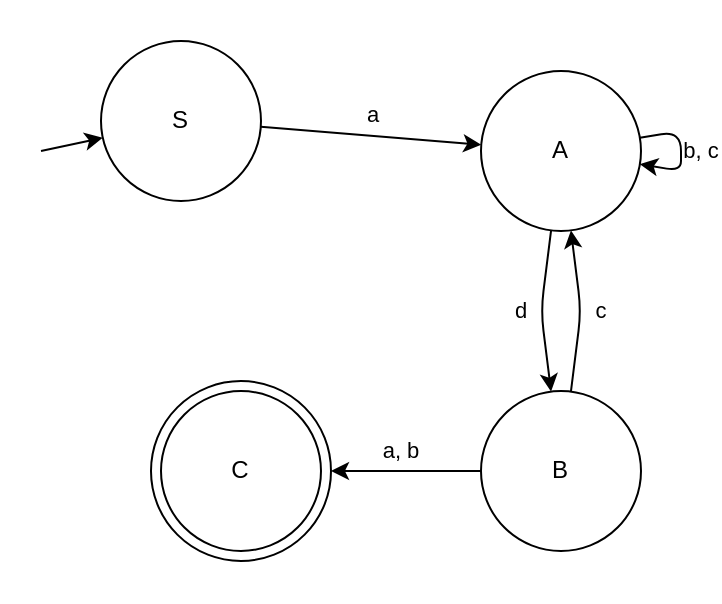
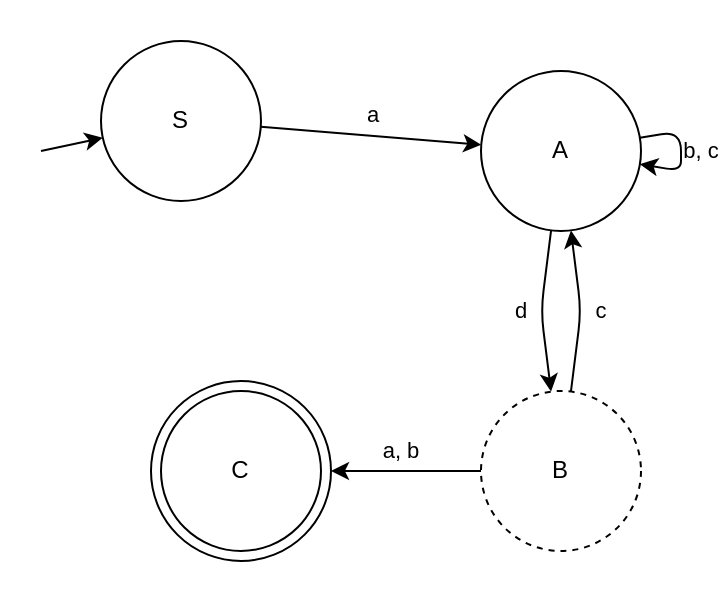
(561, 471) -> (561, 471)
